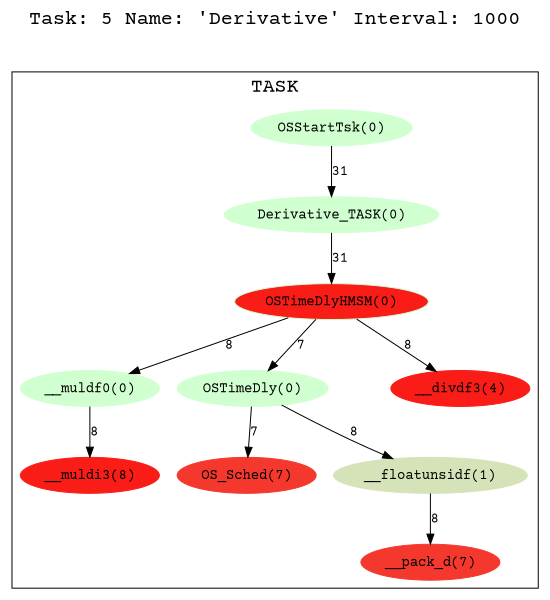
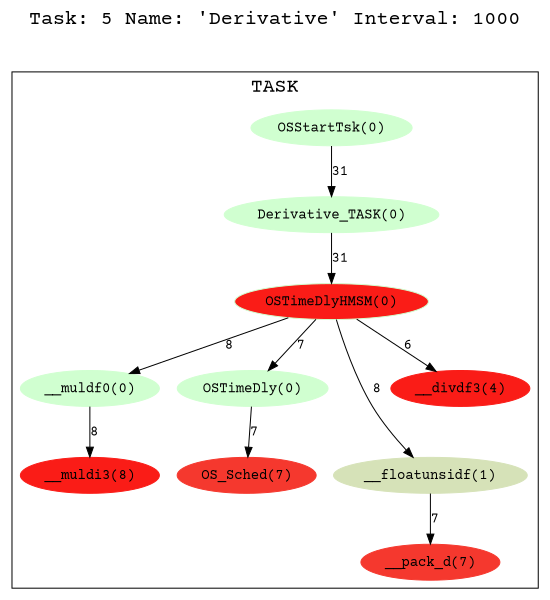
(408, 345) -> (408, 345)
(332, 431) -> (363, 389)
(435, 519) -> (435, 519)
